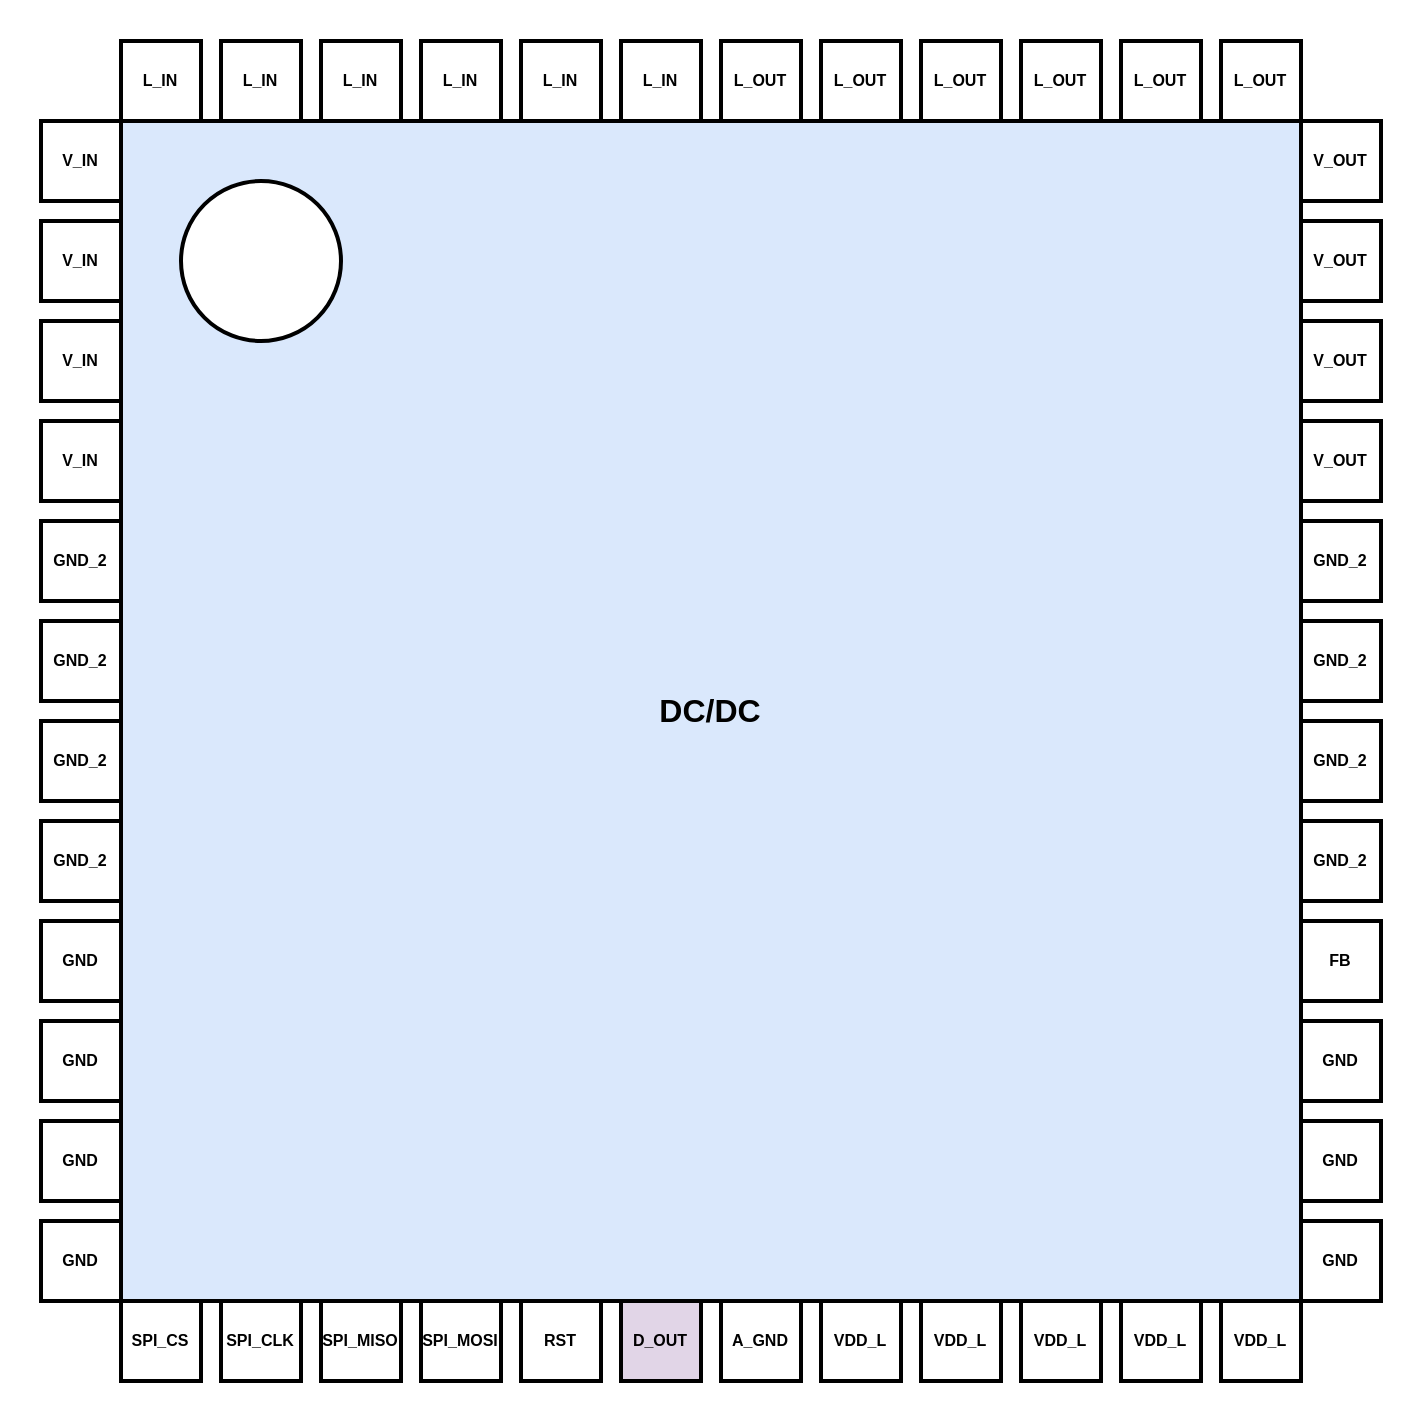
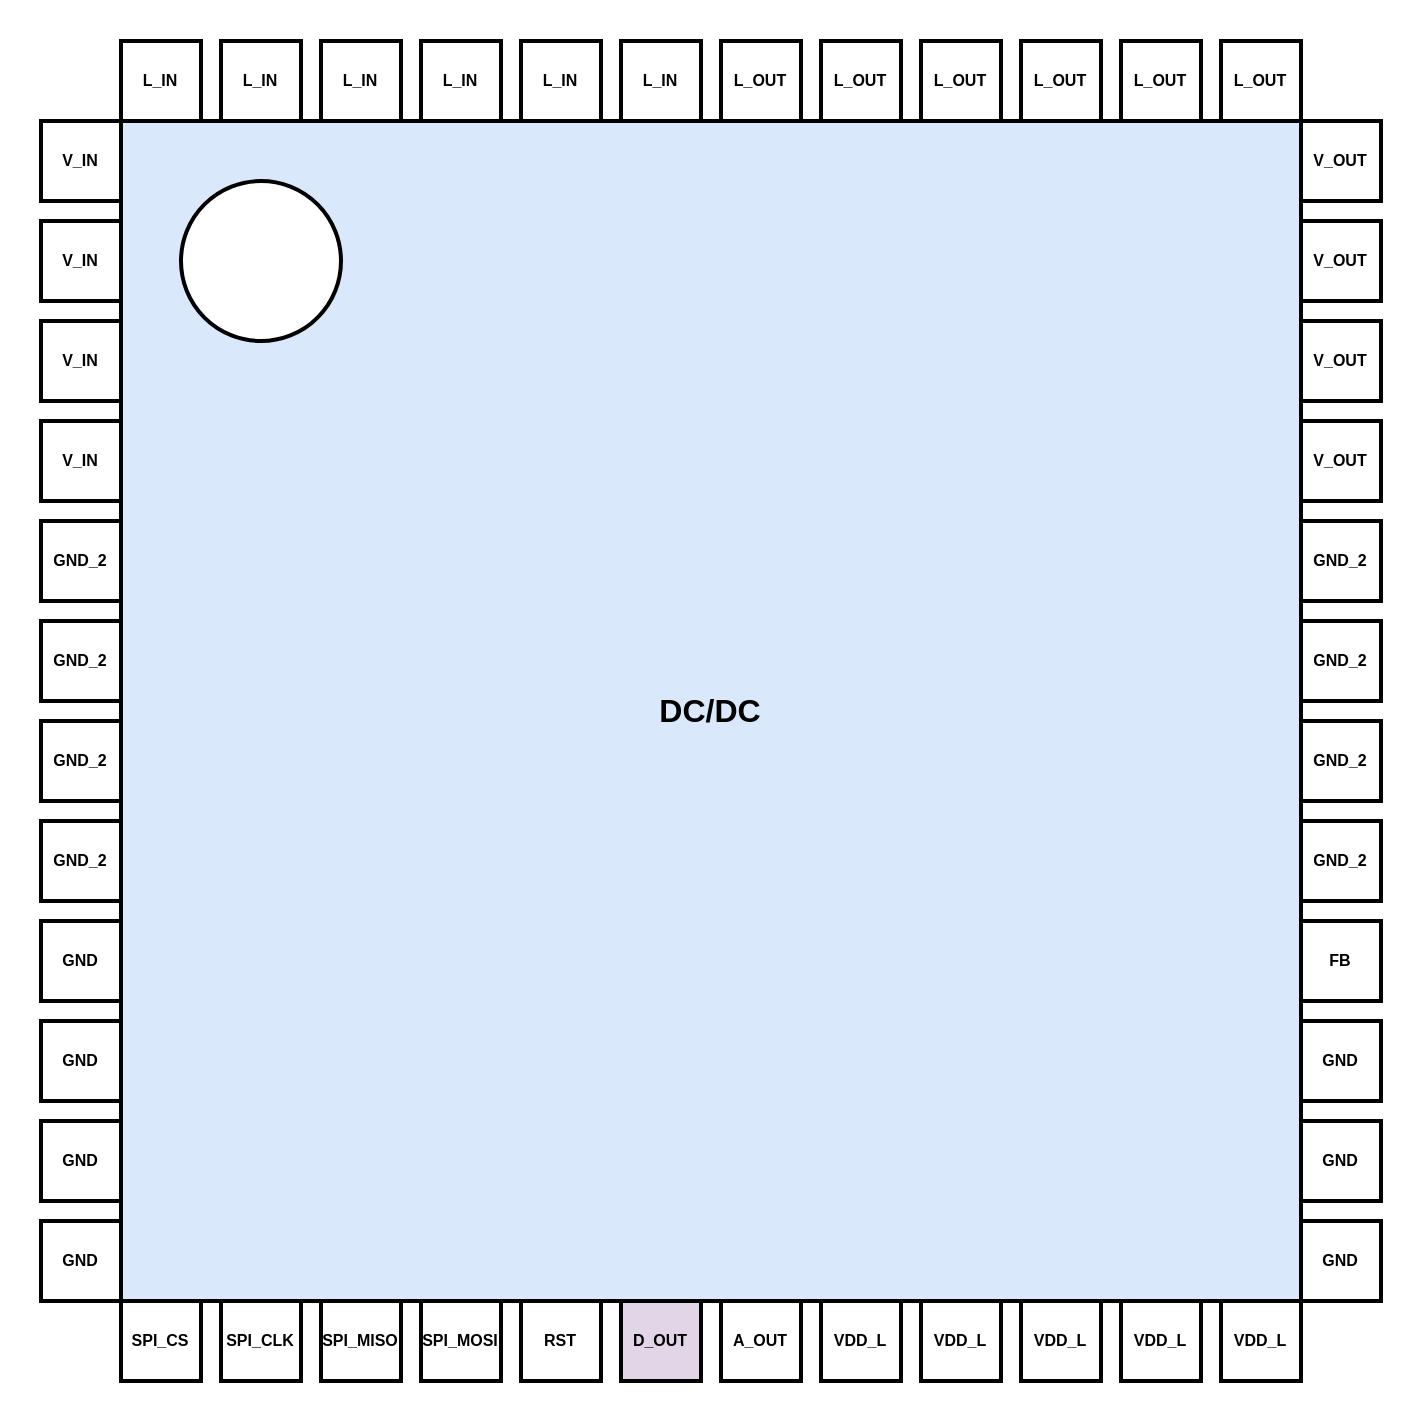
(761, 1341) -> (761, 1341)
